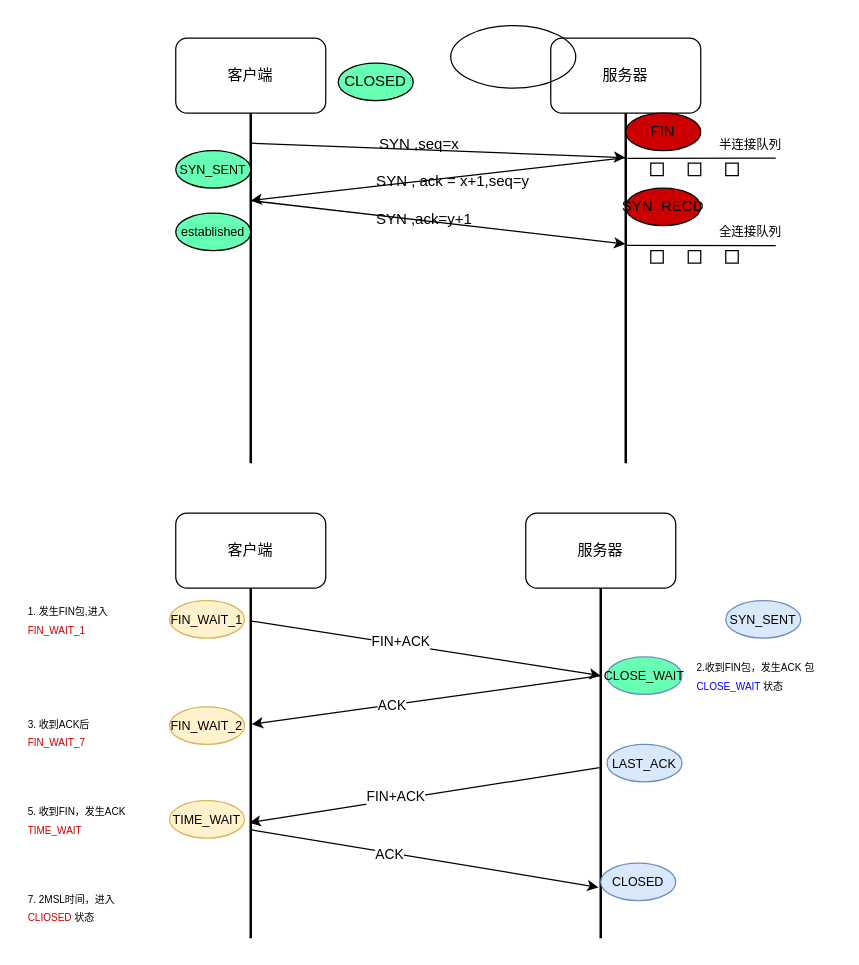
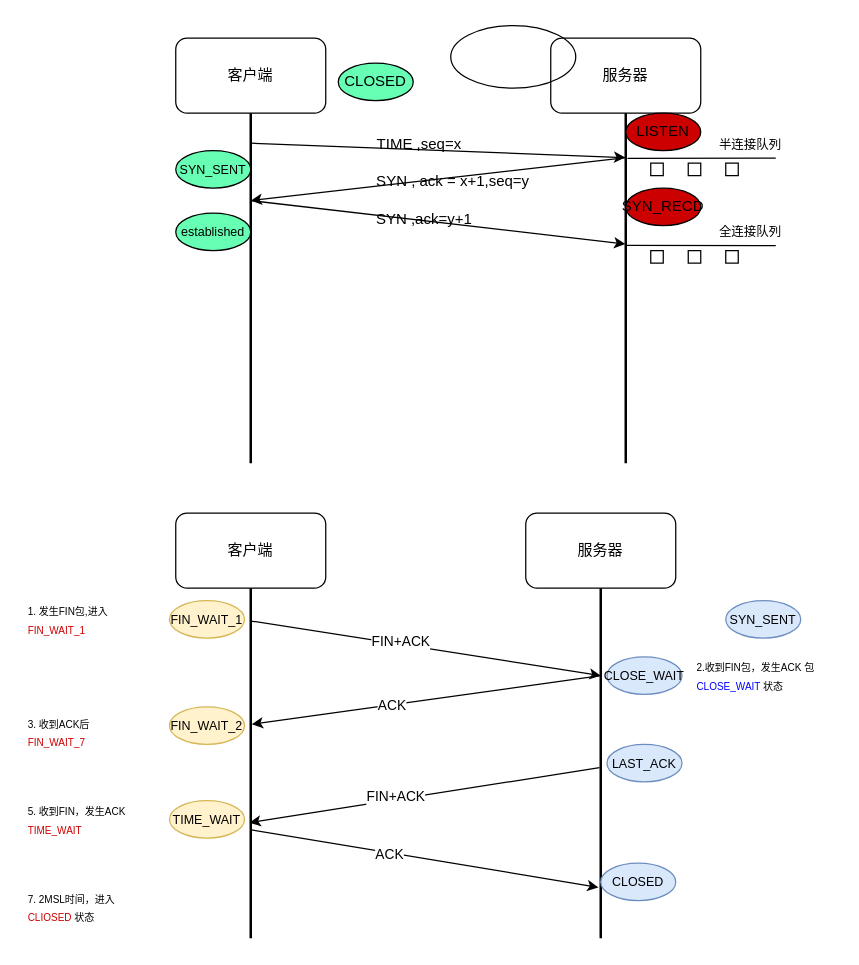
(663, 132) -> (663, 132)
(419, 144) -> (419, 144)
(644, 676) -> (644, 676)
